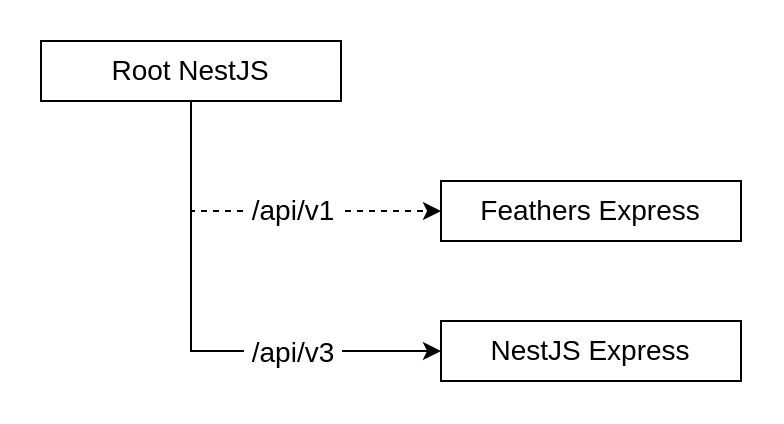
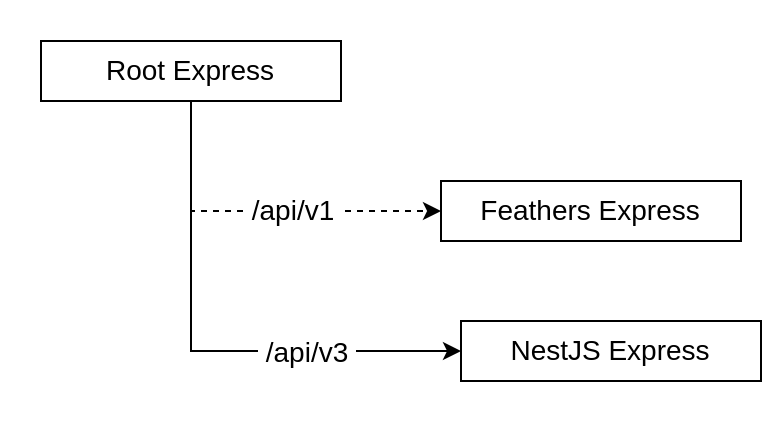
(191, 71) -> (191, 71)
(591, 351) -> (611, 351)
